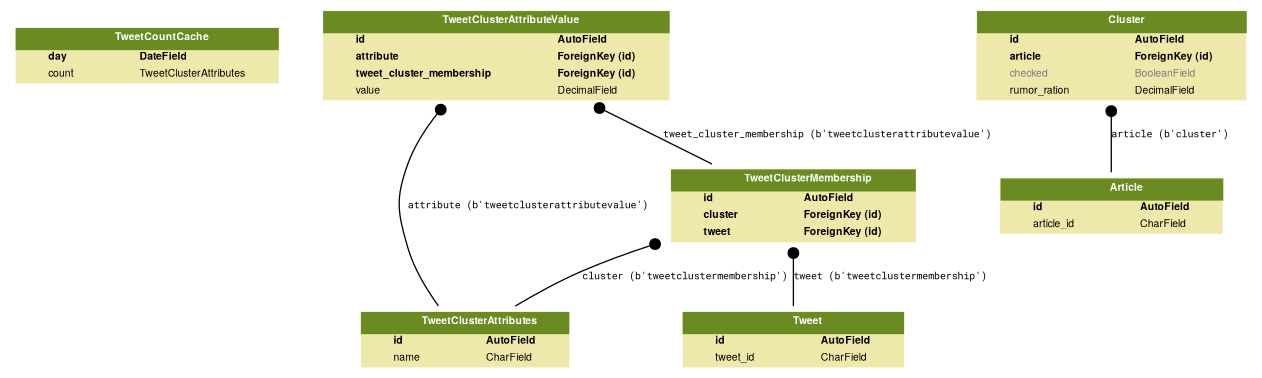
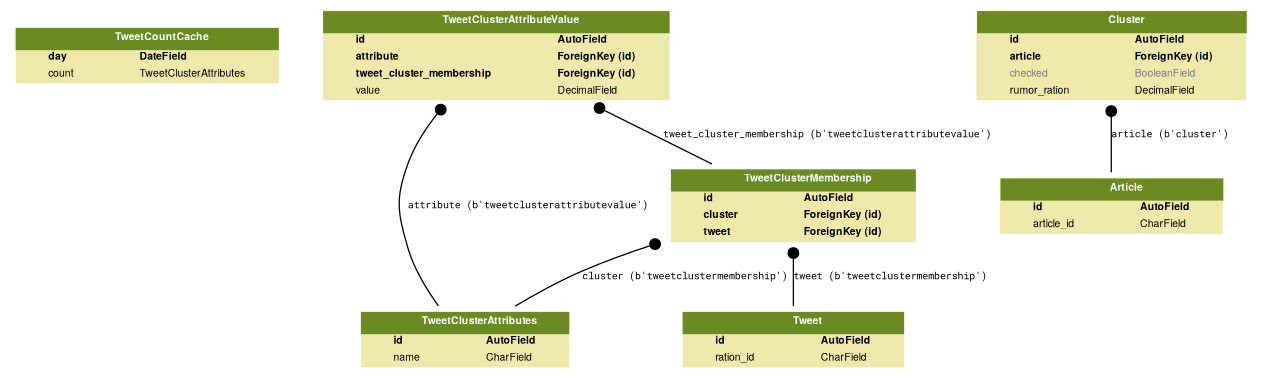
(735, 358) -> (735, 358)
